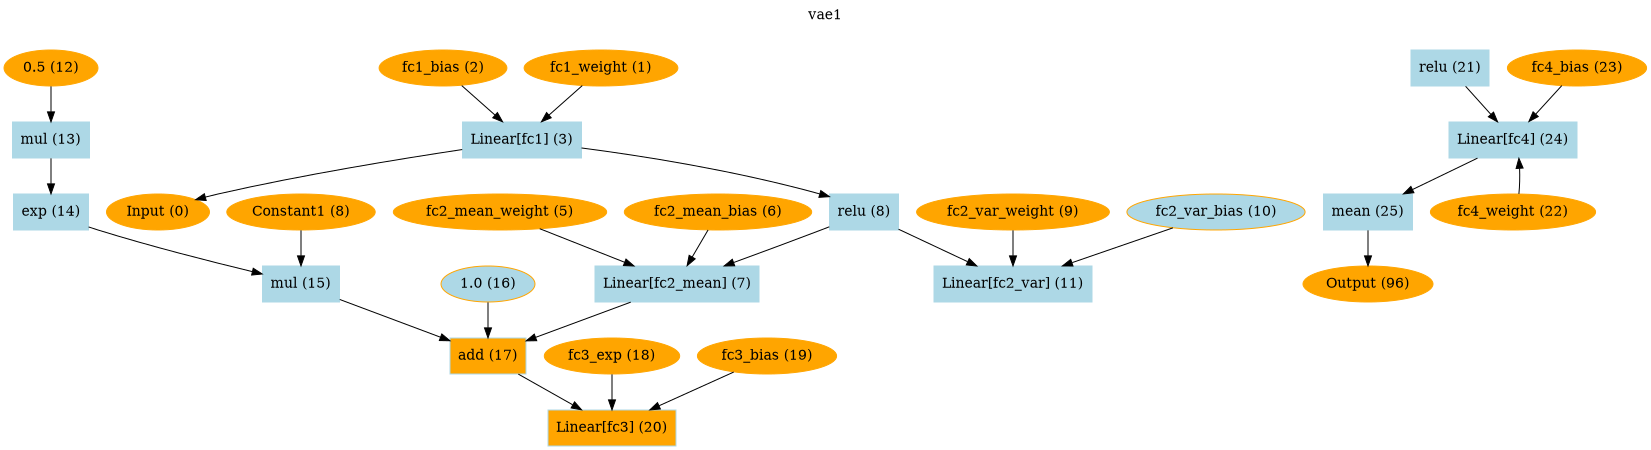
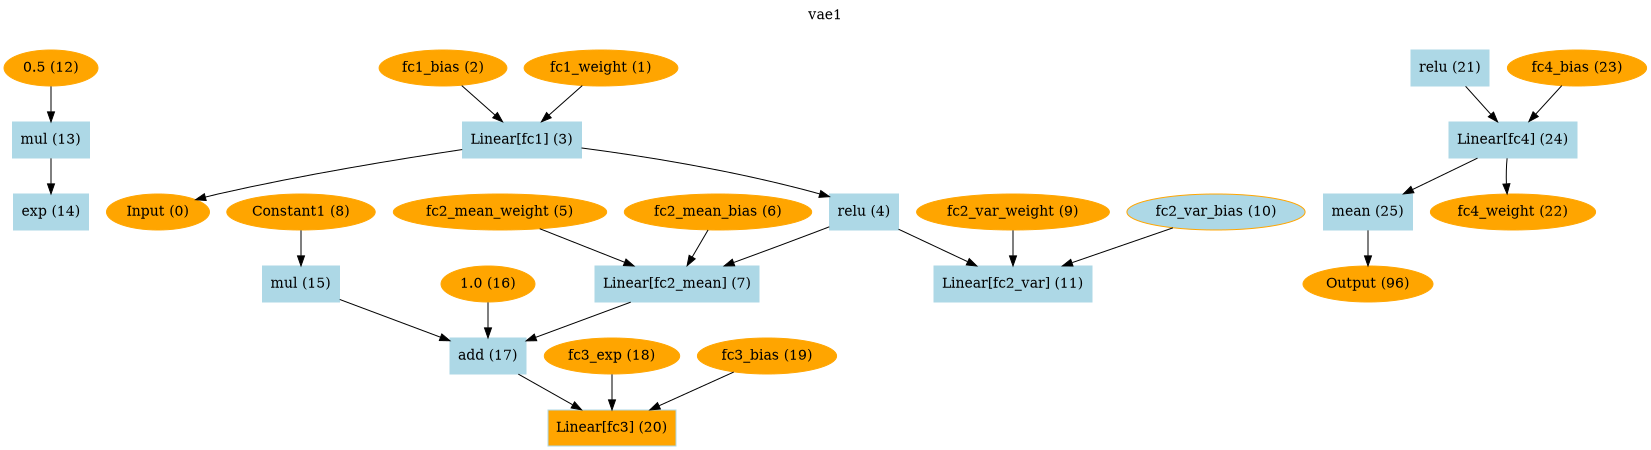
(1520, 181) -> (1506, 171)
(864, 212) -> (864, 212)
(170, 251) -> none
(488, 284) -> (488, 284)
(488, 356) -> (488, 356)
